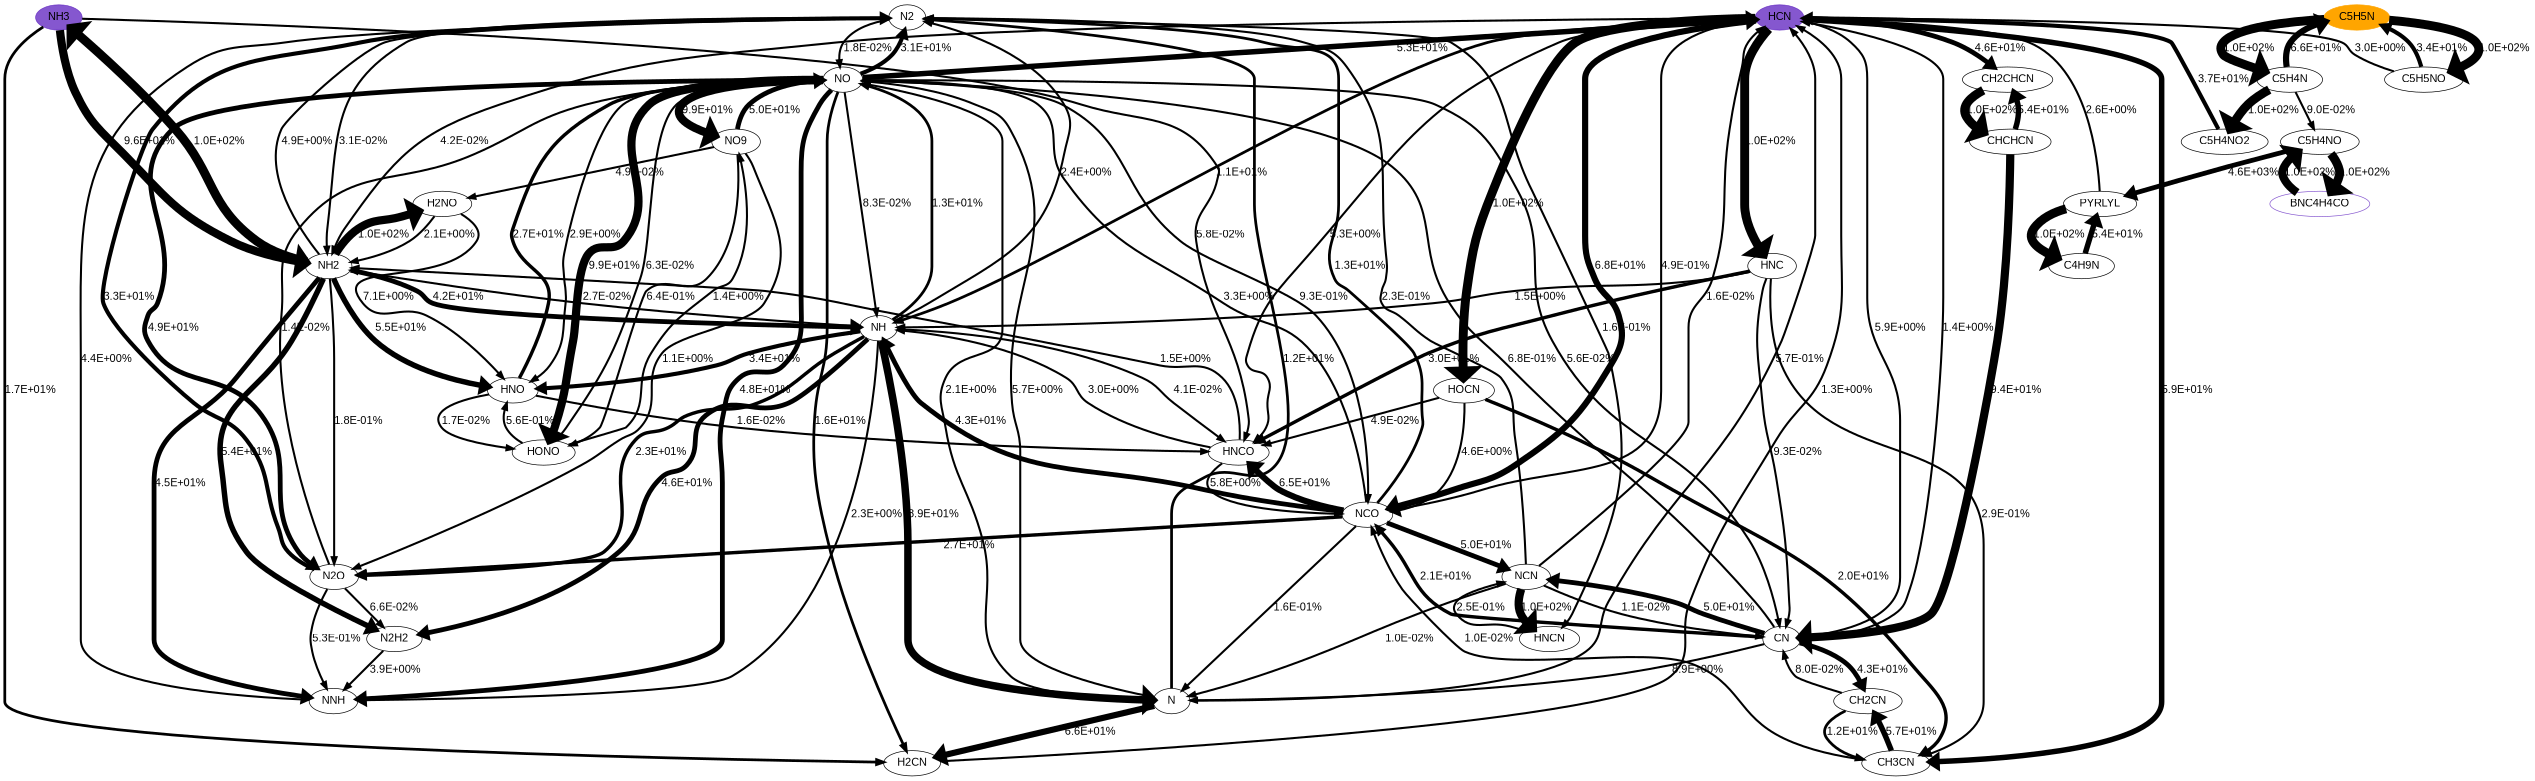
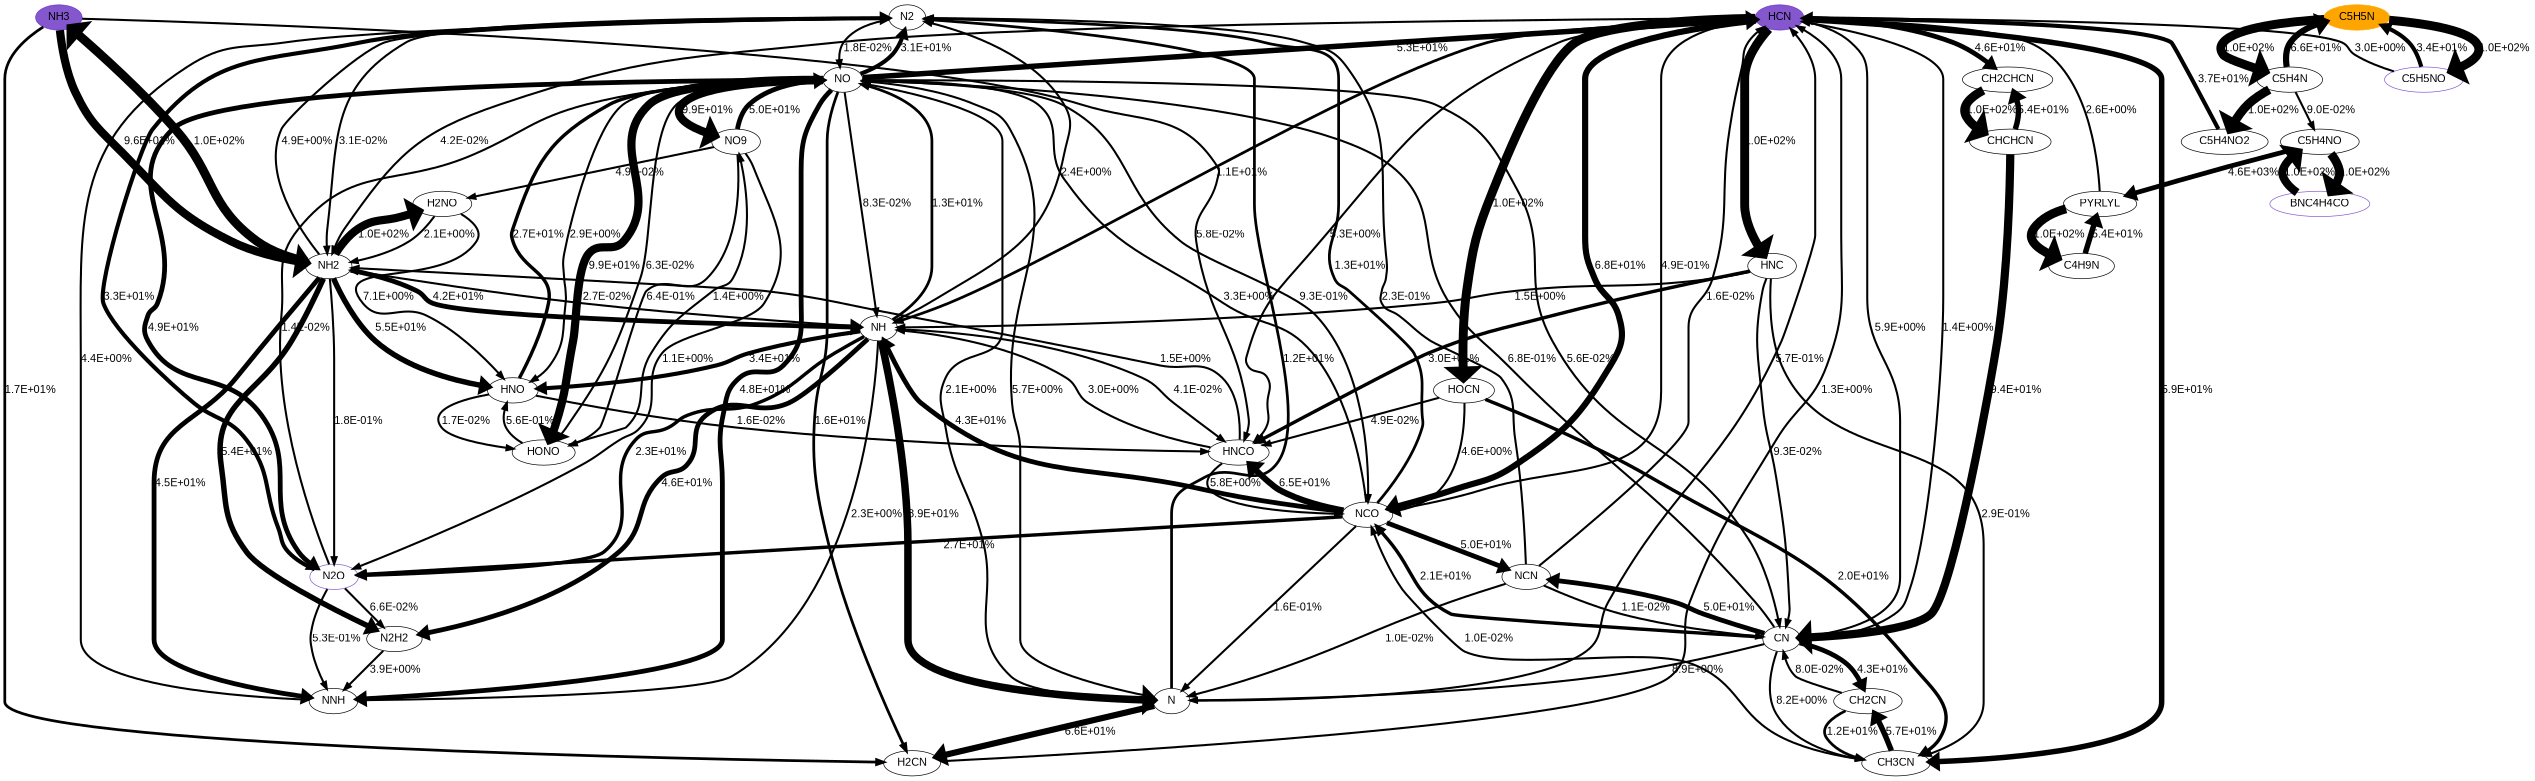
(2424, 80) -> (2424, 80)
(334, 577) -> (334, 577)
(1550, 639) -> none
none -> (1785, 726)
